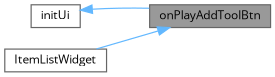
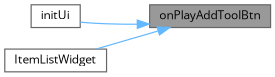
(121, 8) -> (109, 24)
